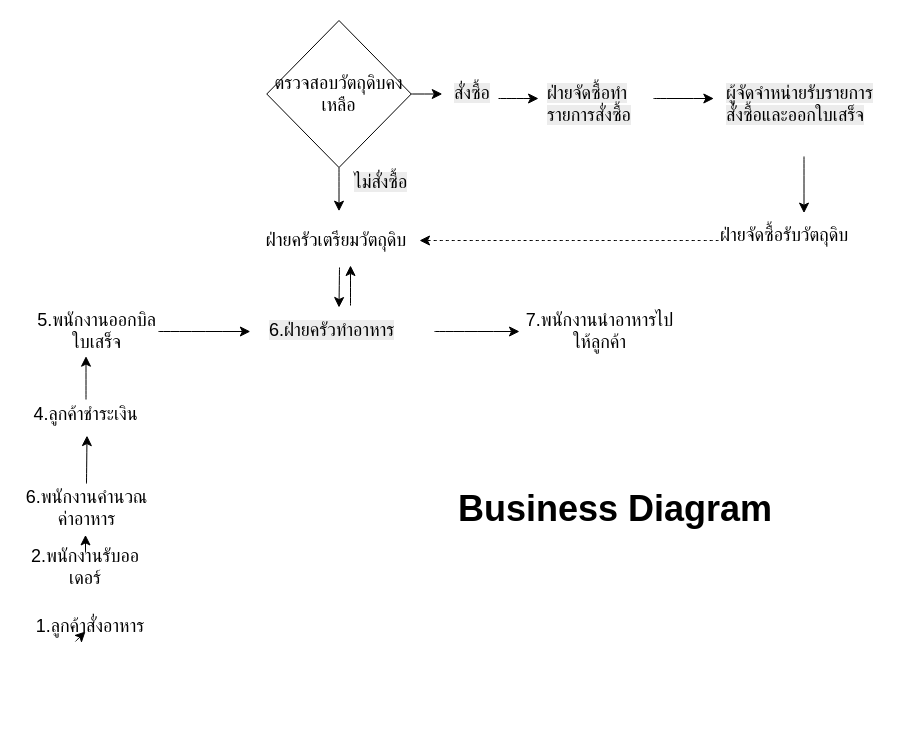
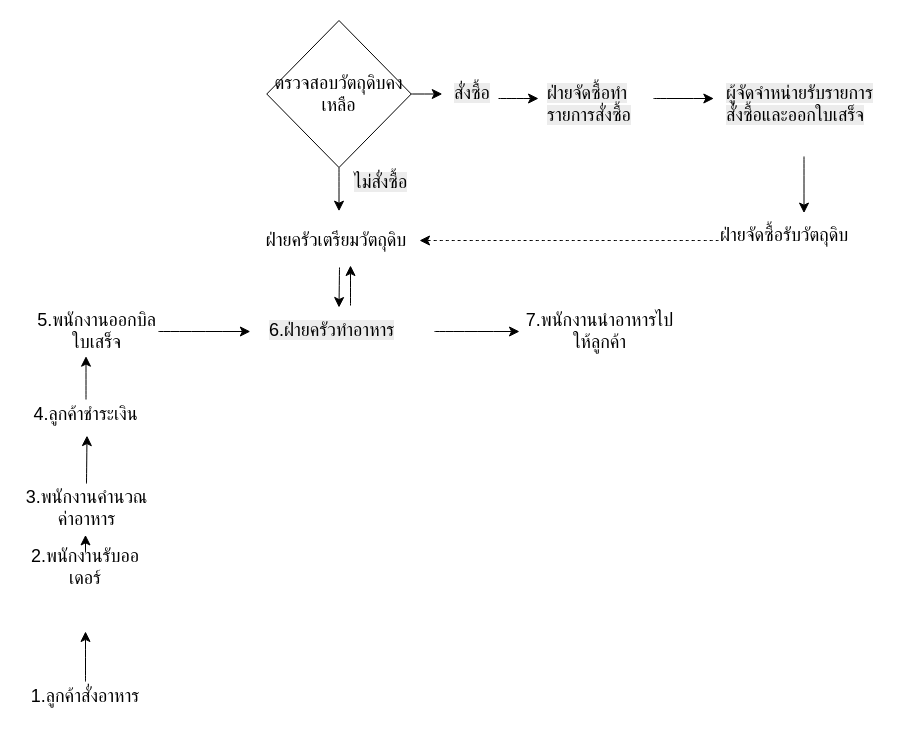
(87, 509) -> (87, 509)
(616, 509) -> none
(91, 627) -> (86, 697)
